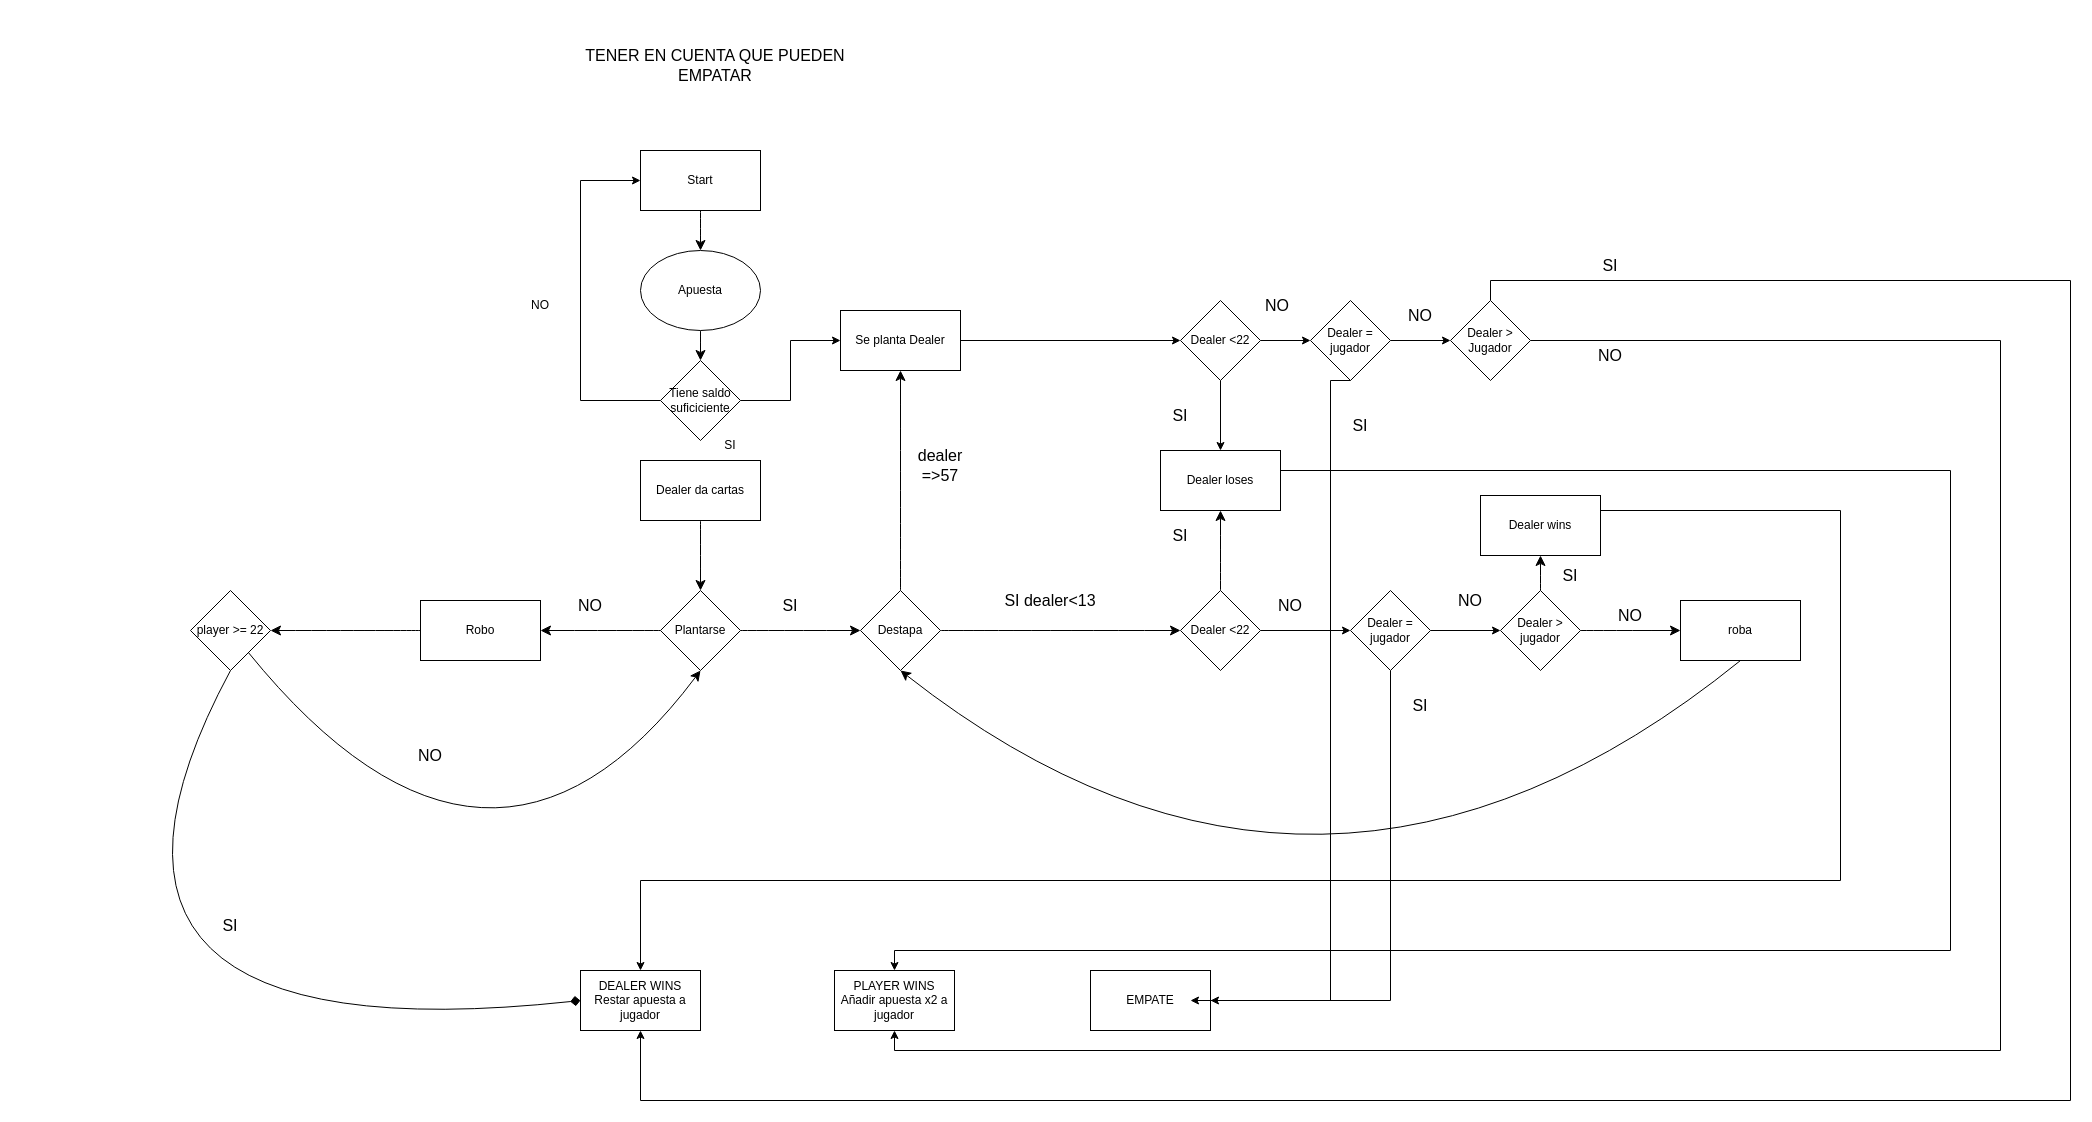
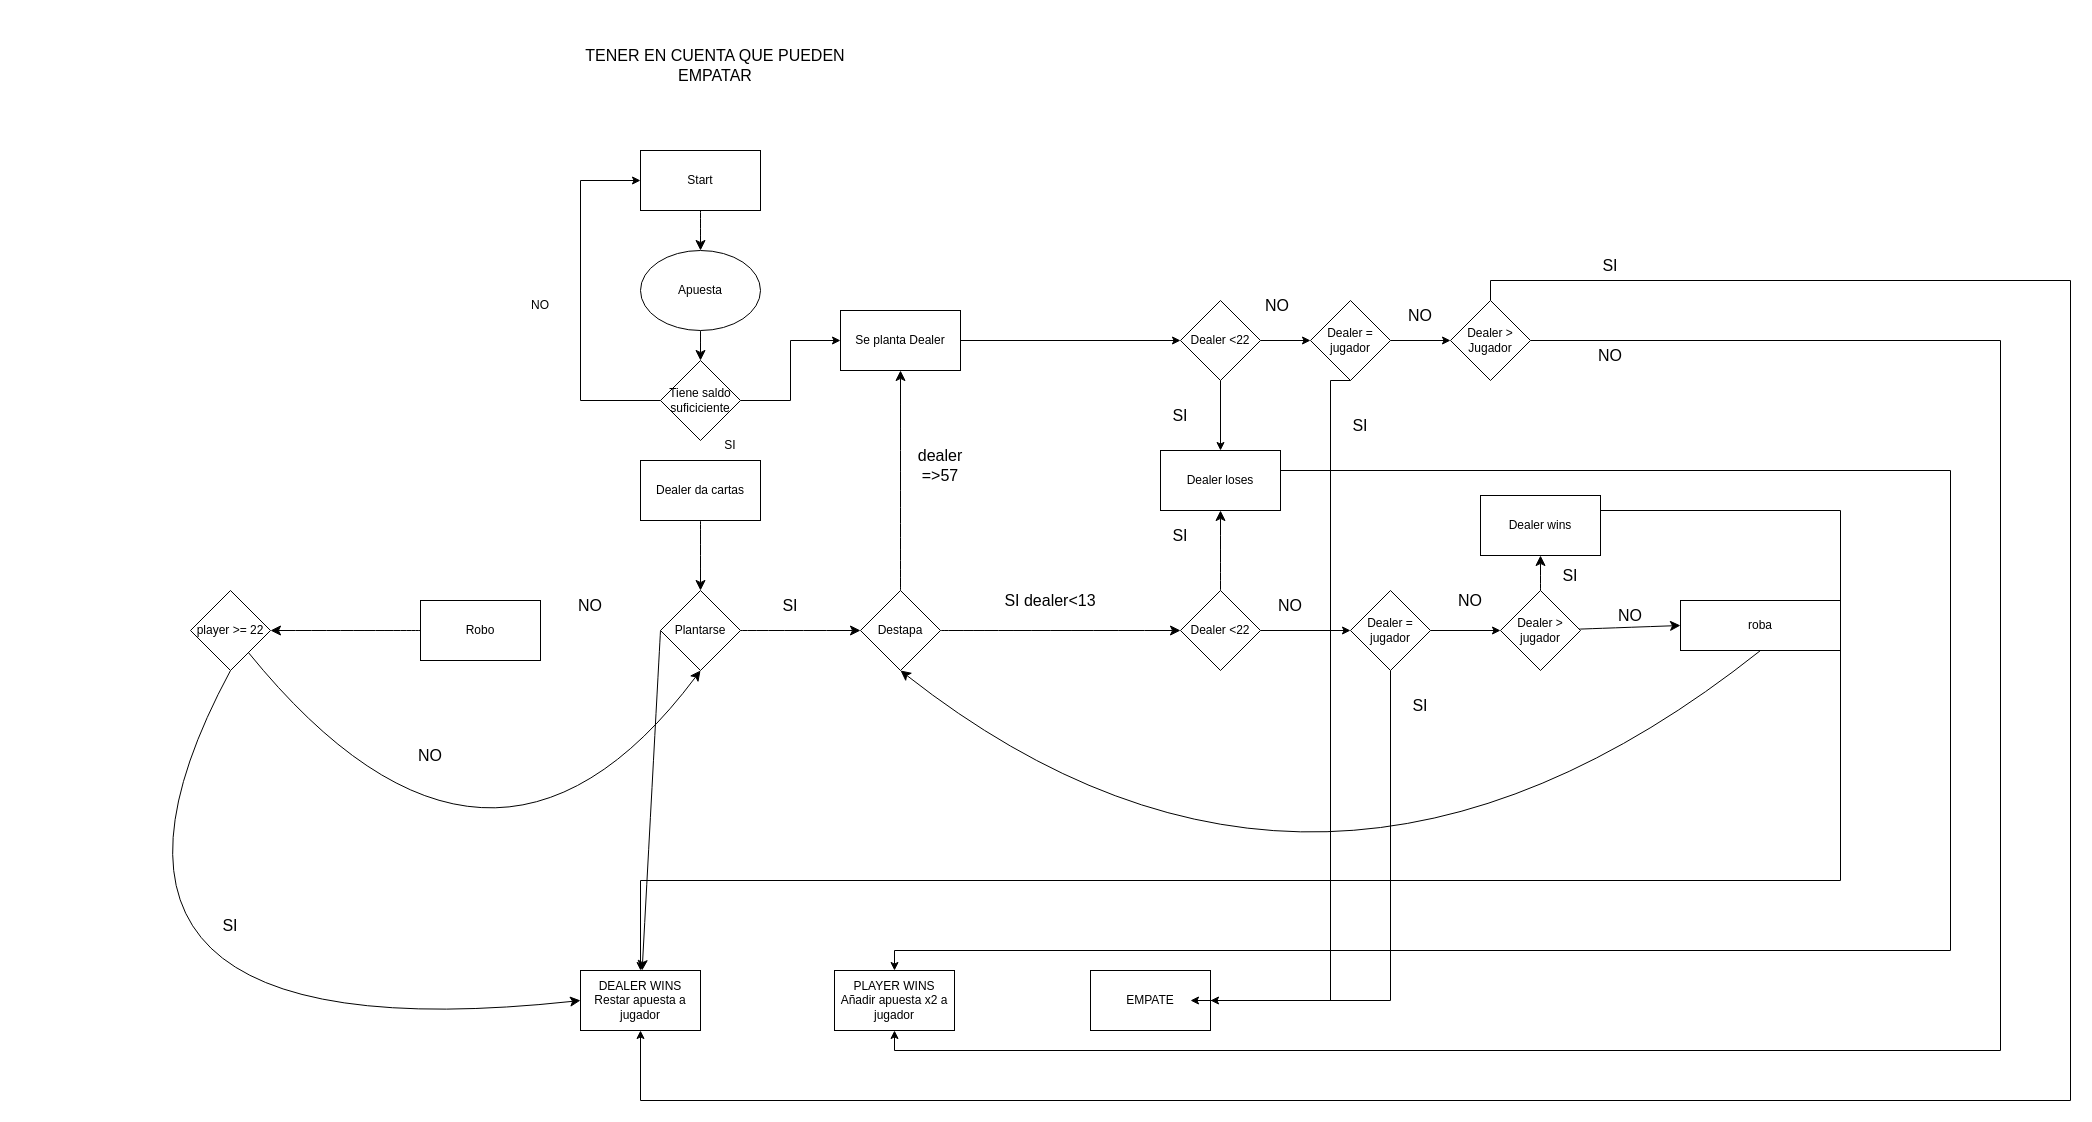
(603, 631) -> (649, 845)
(1741, 631) -> (1761, 626)
(570, 1002) -> (571, 1001)
